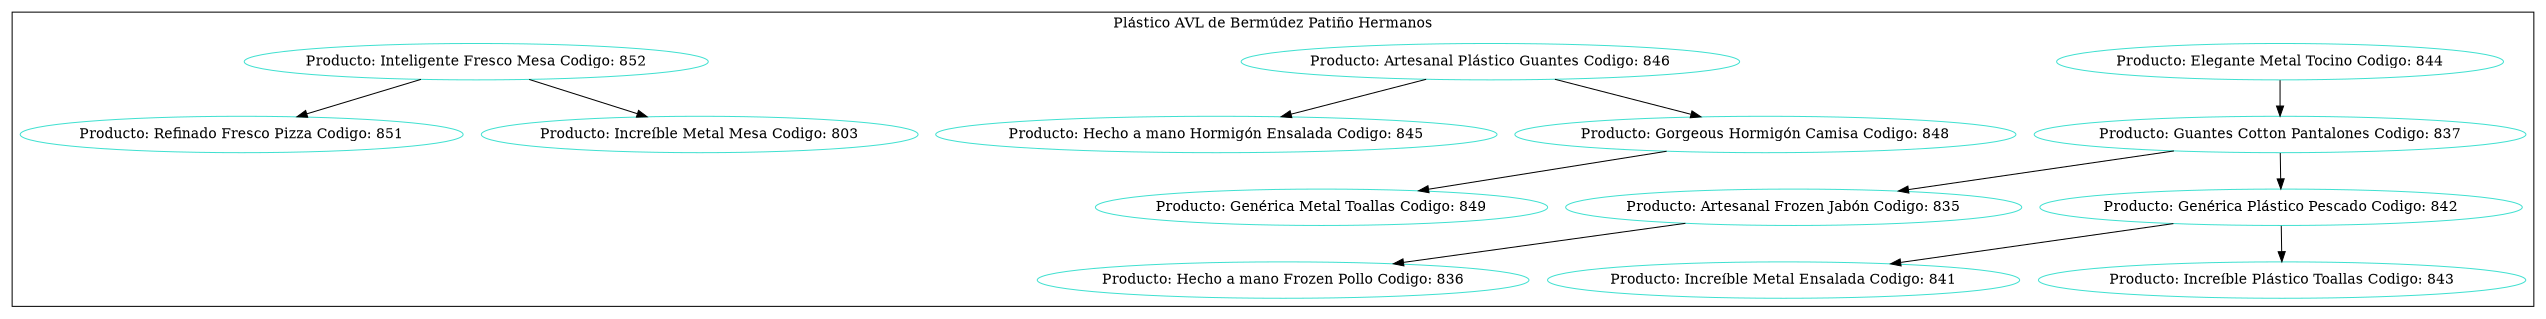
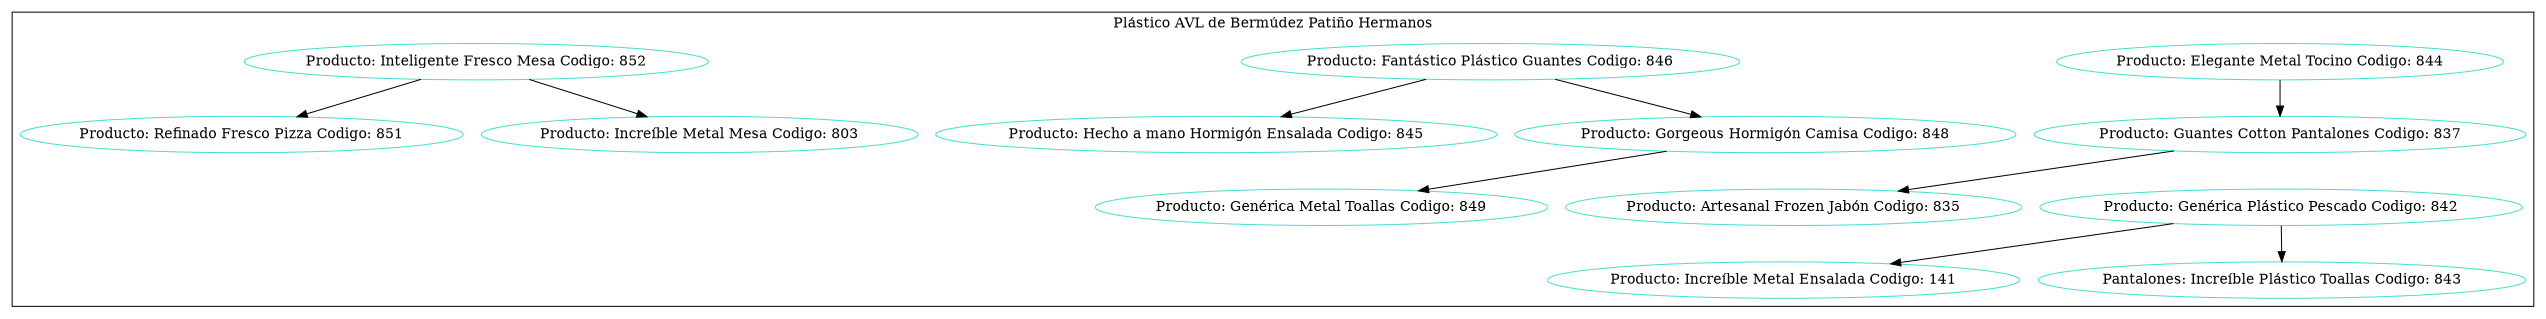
(1490, 62) -> (1490, 62)
(2281, 166) -> none
(1283, 280) -> none
(1784, 280) -> (1784, 280)
(2282, 280) -> (2282, 280)
